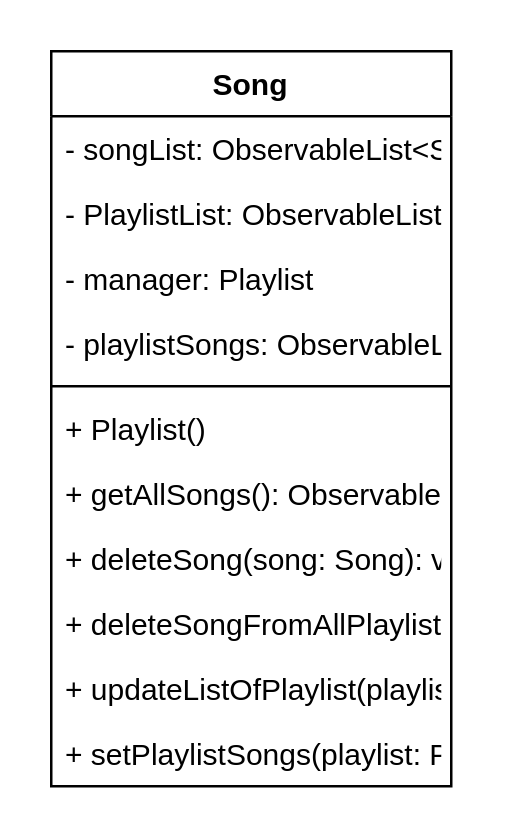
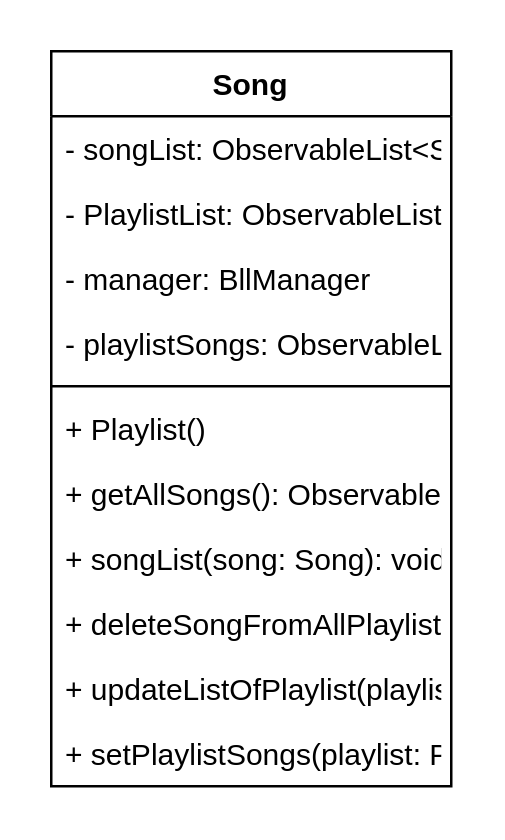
(201, 280) -> (222, 280)
(290, 560) -> (273, 560)
